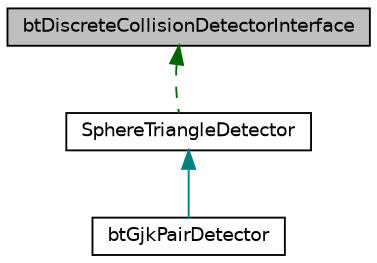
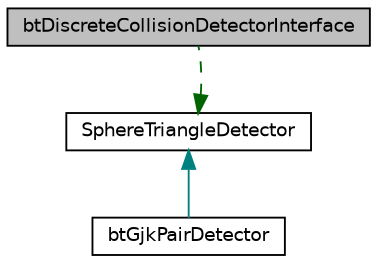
(176, 89) -> (201, 70)
